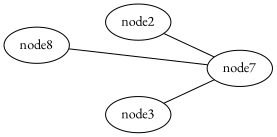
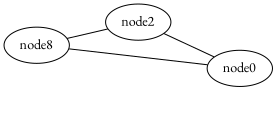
none -> (87, 34)
(240, 68) -> (240, 68)
(138, 115) -> none
